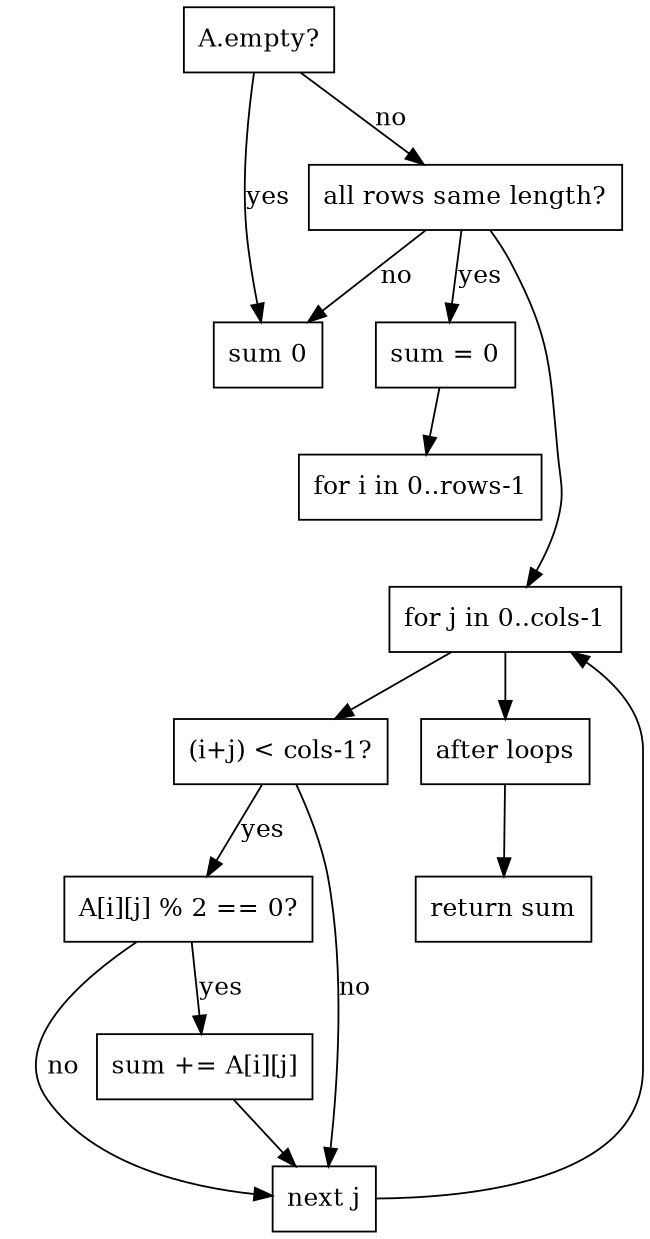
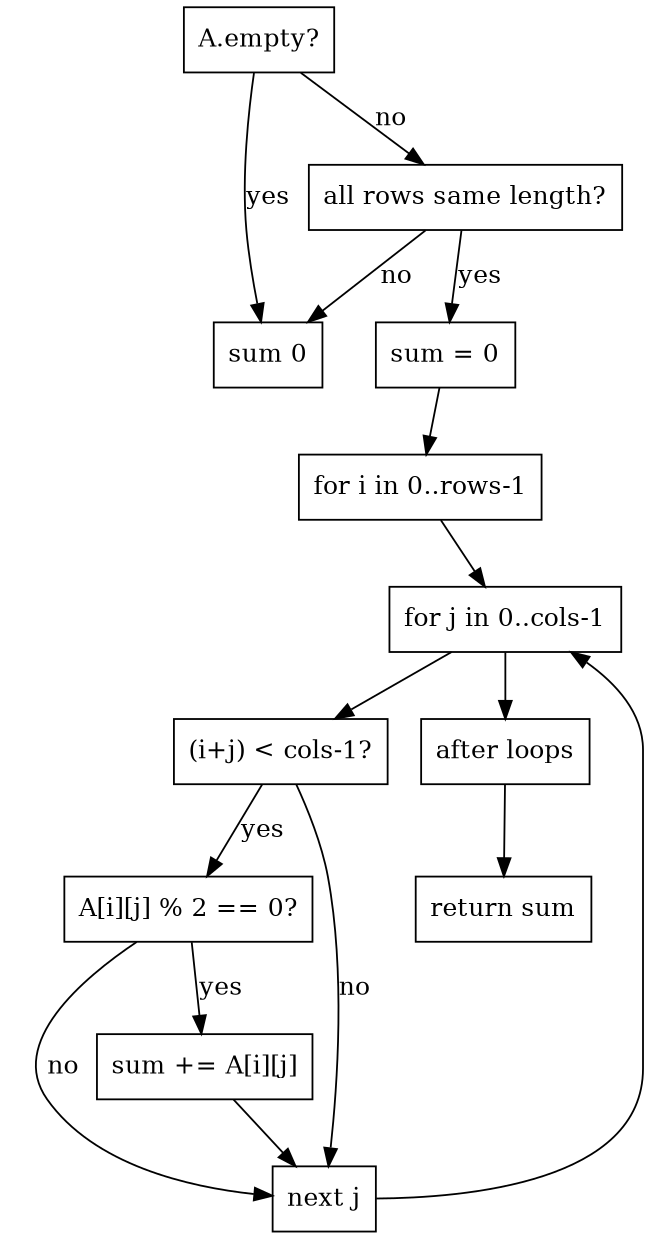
(553, 396) -> (458, 546)
